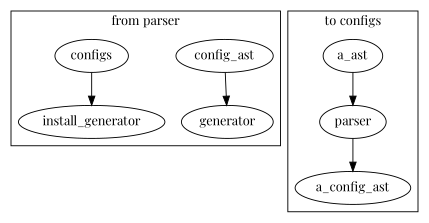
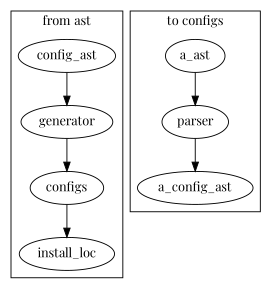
(146, 22) -> (67, 22)
(92, 122) -> (67, 254)
none -> (67, 150)
